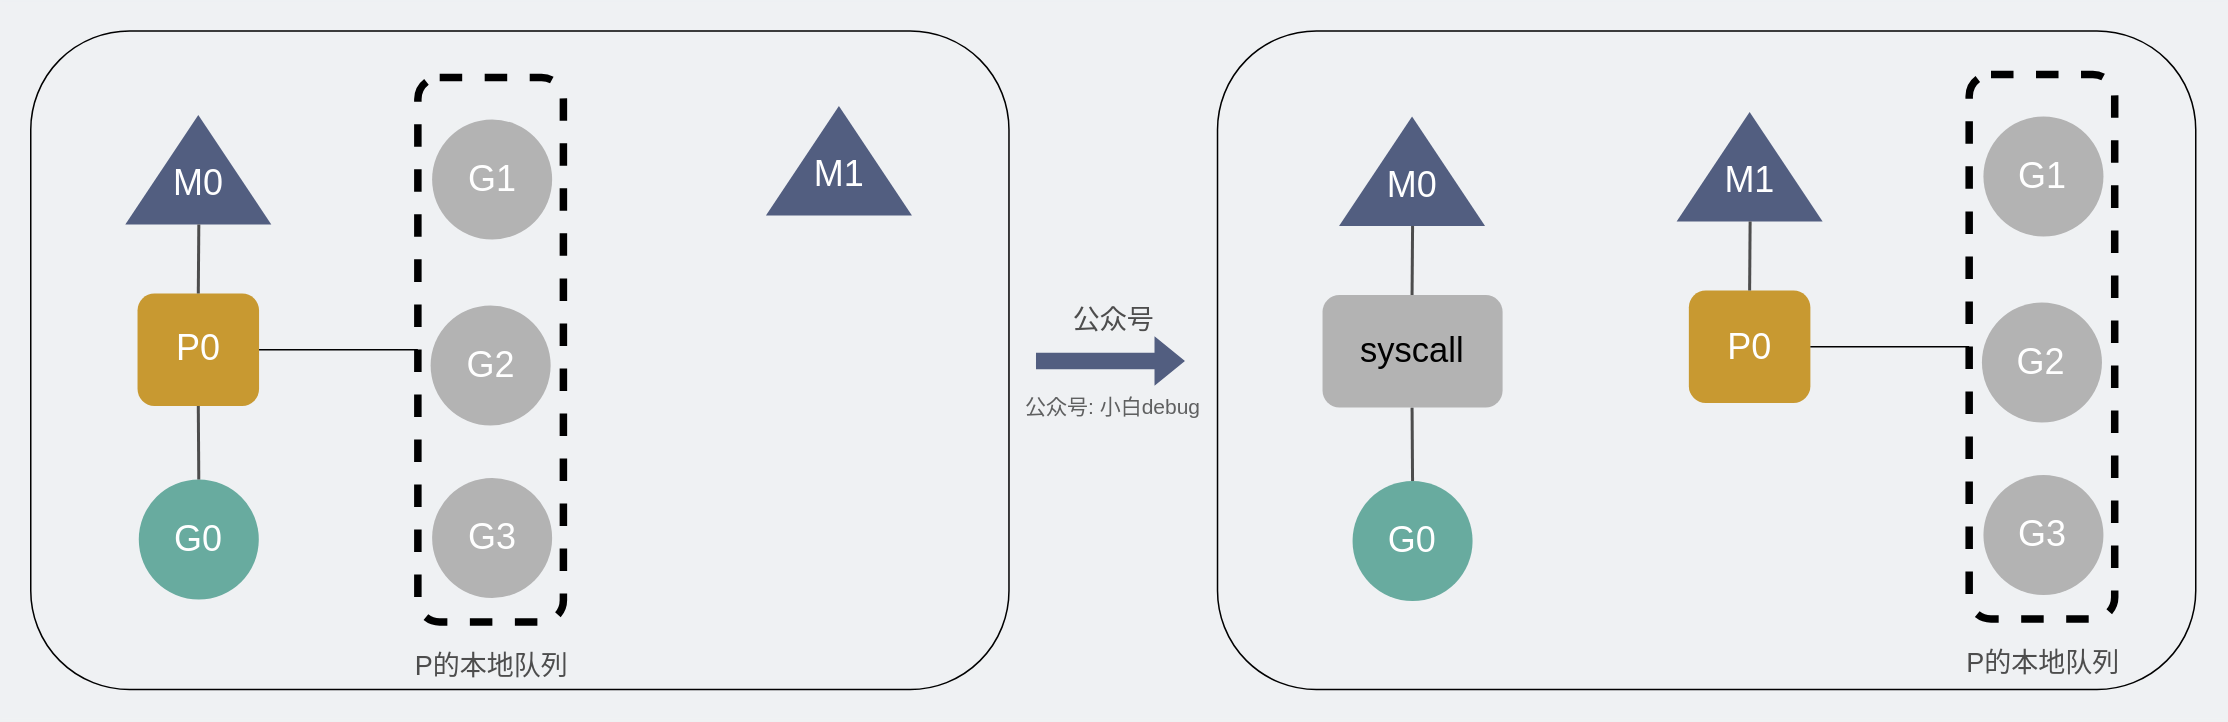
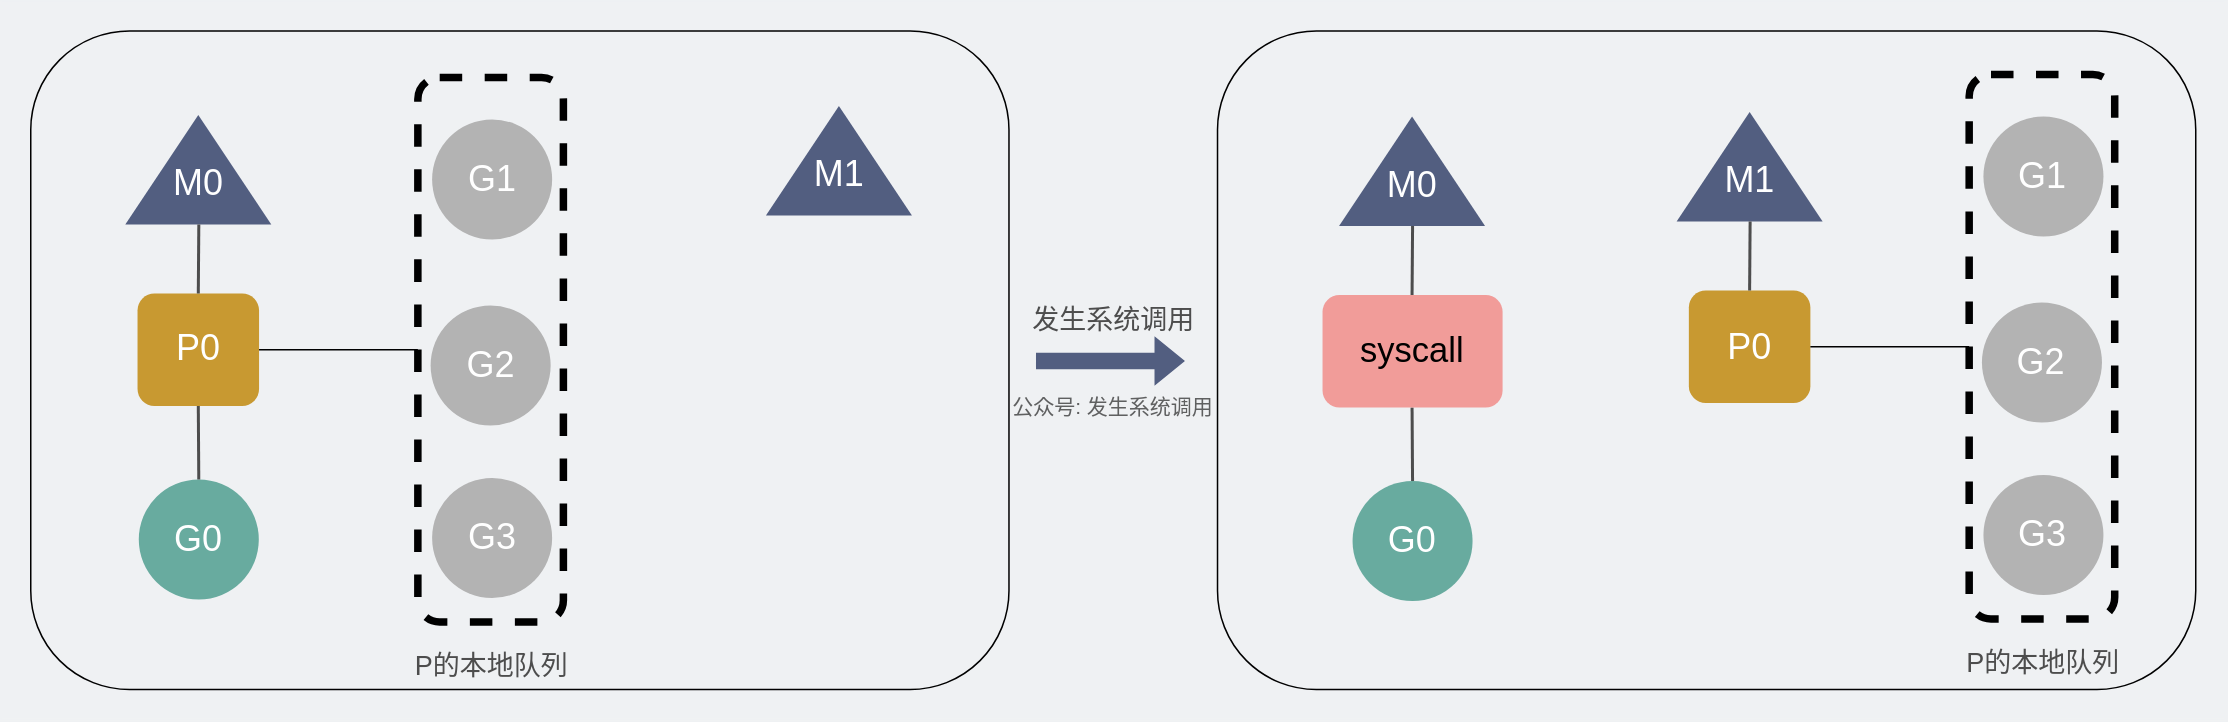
(1114, 320) -> (1114, 320)
(1412, 351) -> (1412, 351)
(1113, 407) -> (1113, 407)
